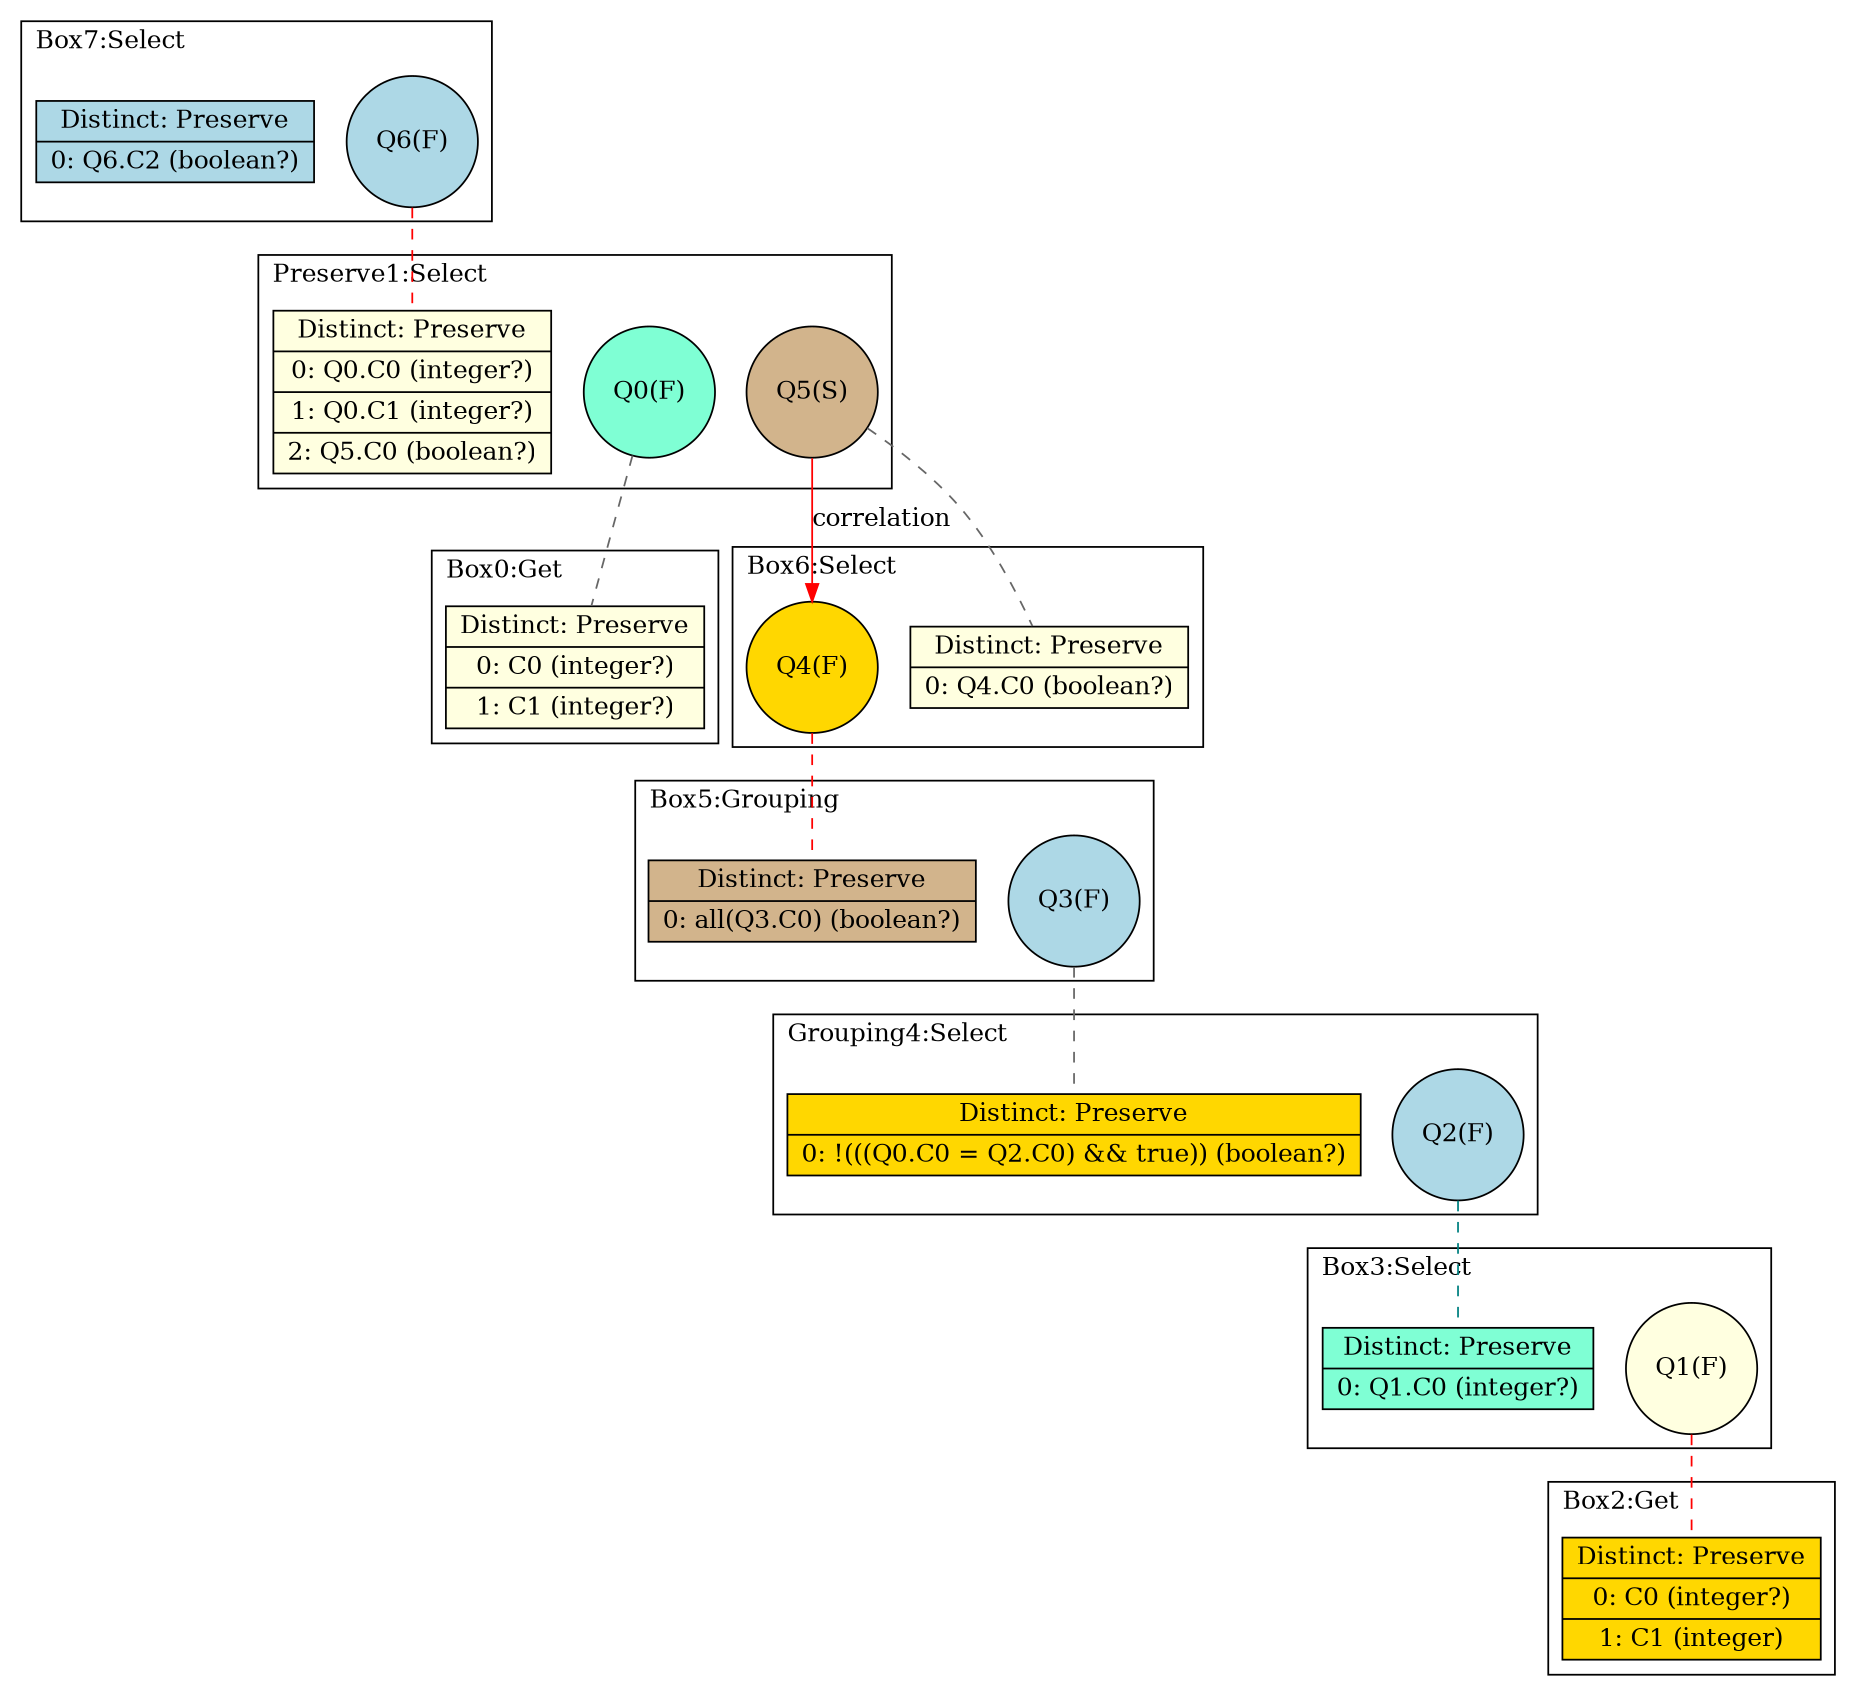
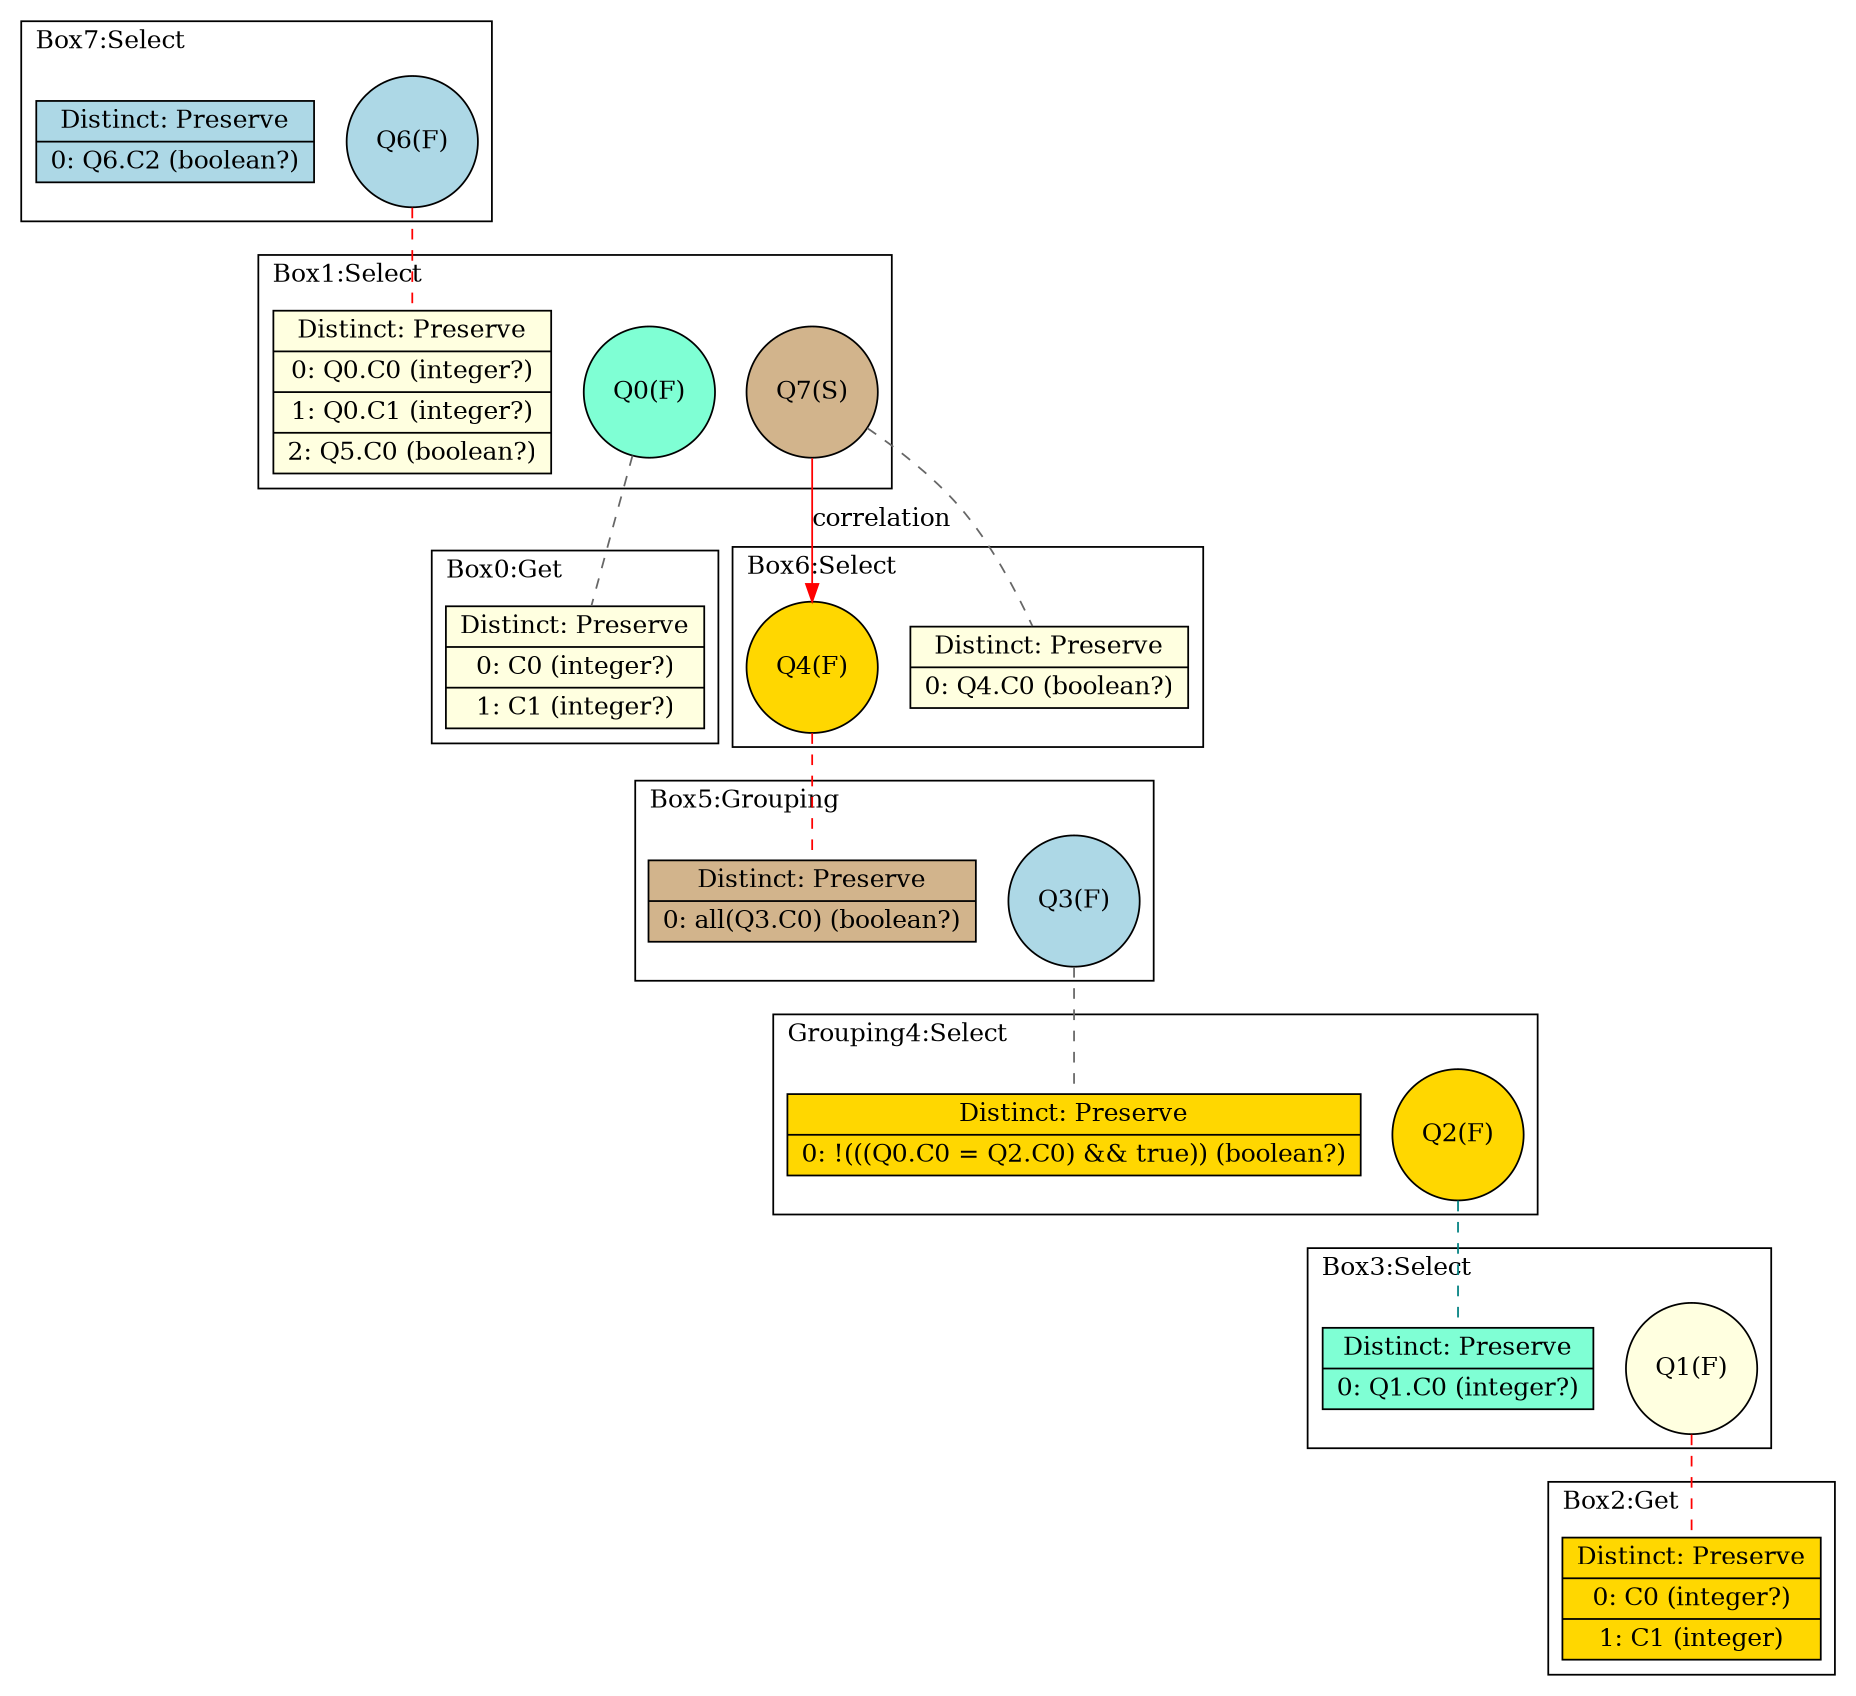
(380, 275) -> (348, 275)
(812, 392) -> (812, 392)
(1458, 1135) -> (1458, 1135)
